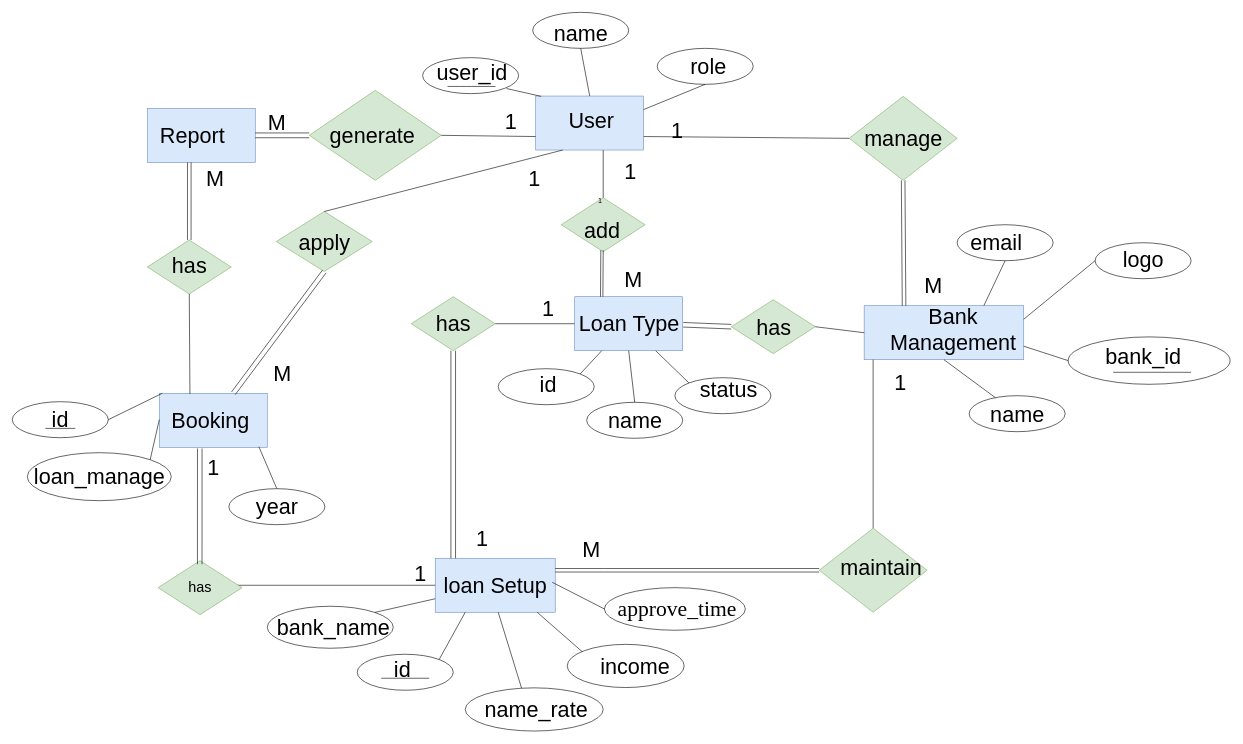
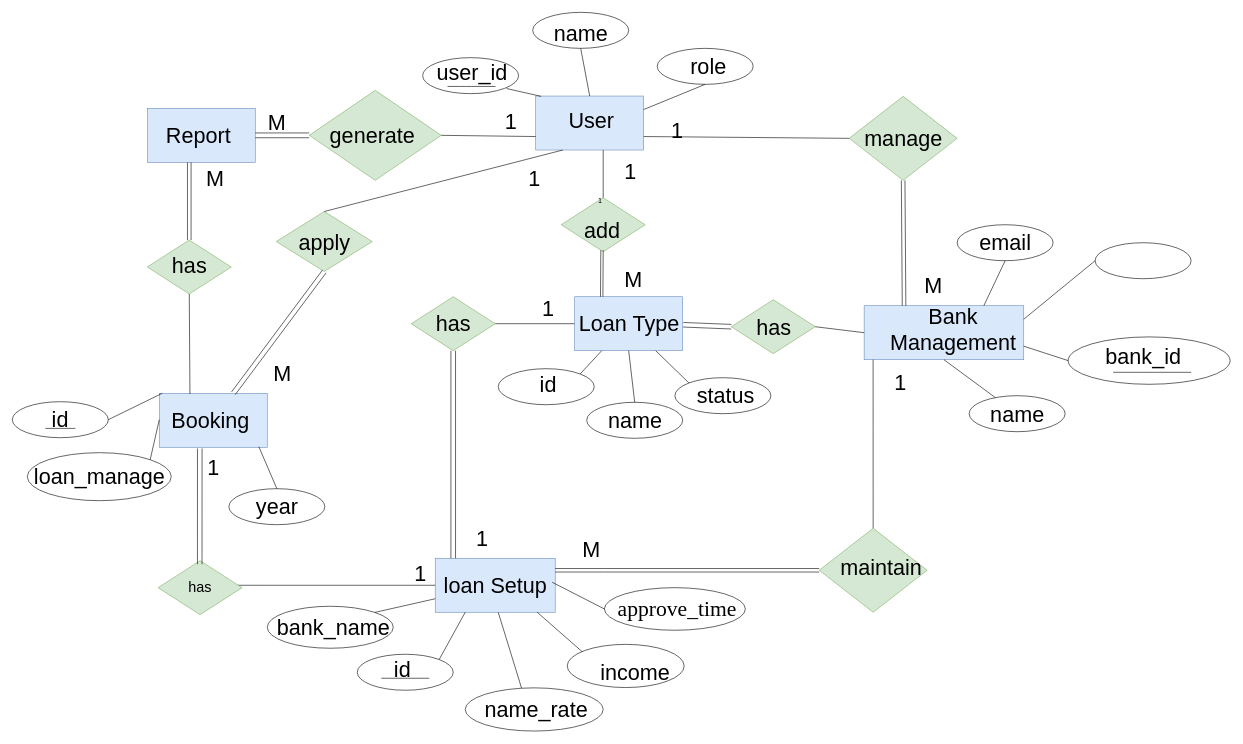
(192, 135) -> (198, 135)
(996, 243) -> (1005, 243)
(1143, 259) -> none
(728, 390) -> (725, 396)
(635, 666) -> (635, 672)
